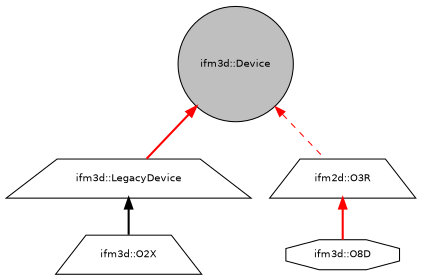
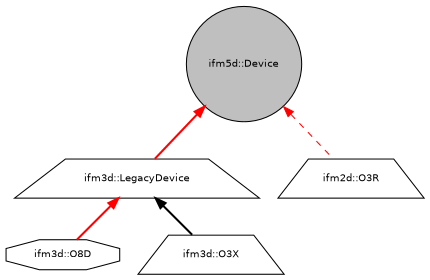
(236, 64) -> (244, 64)
(343, 224) -> (94, 223)
(129, 255) -> (211, 255)
